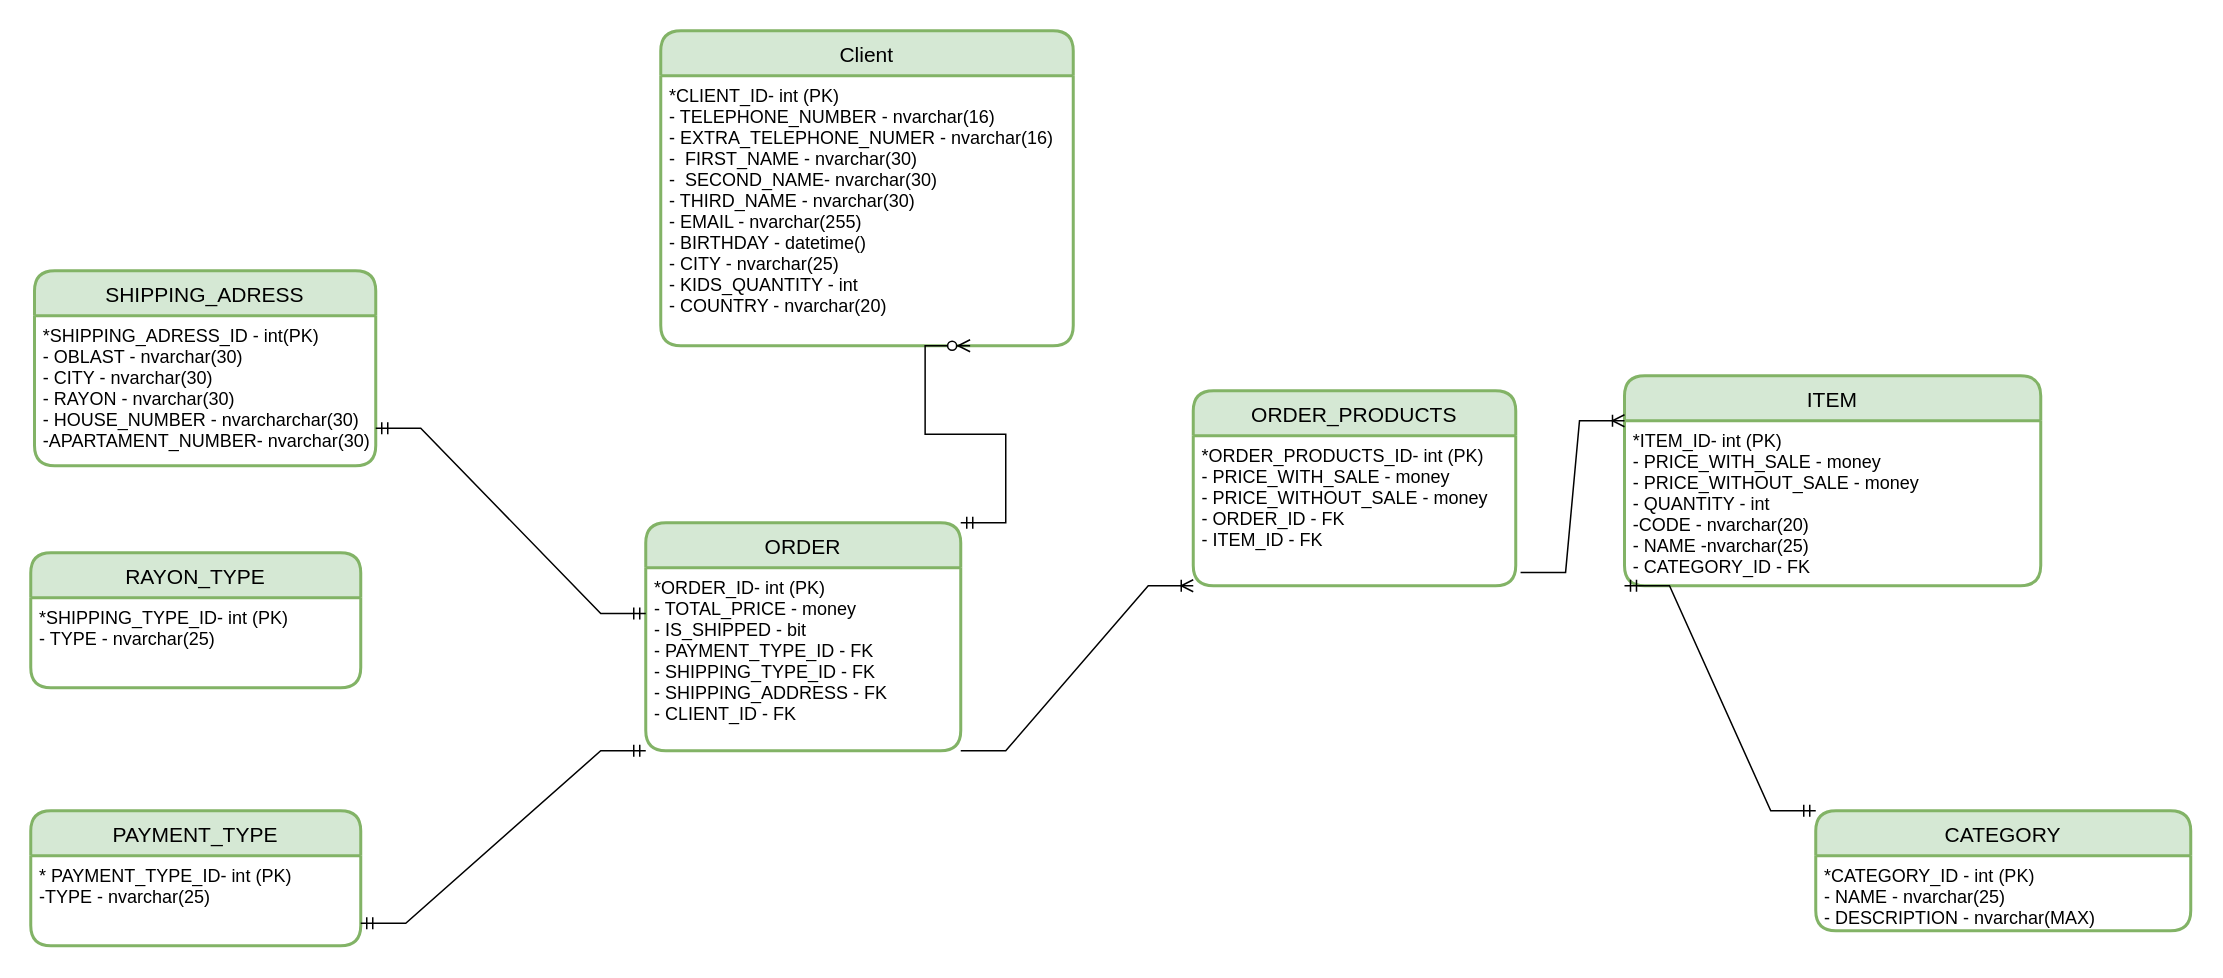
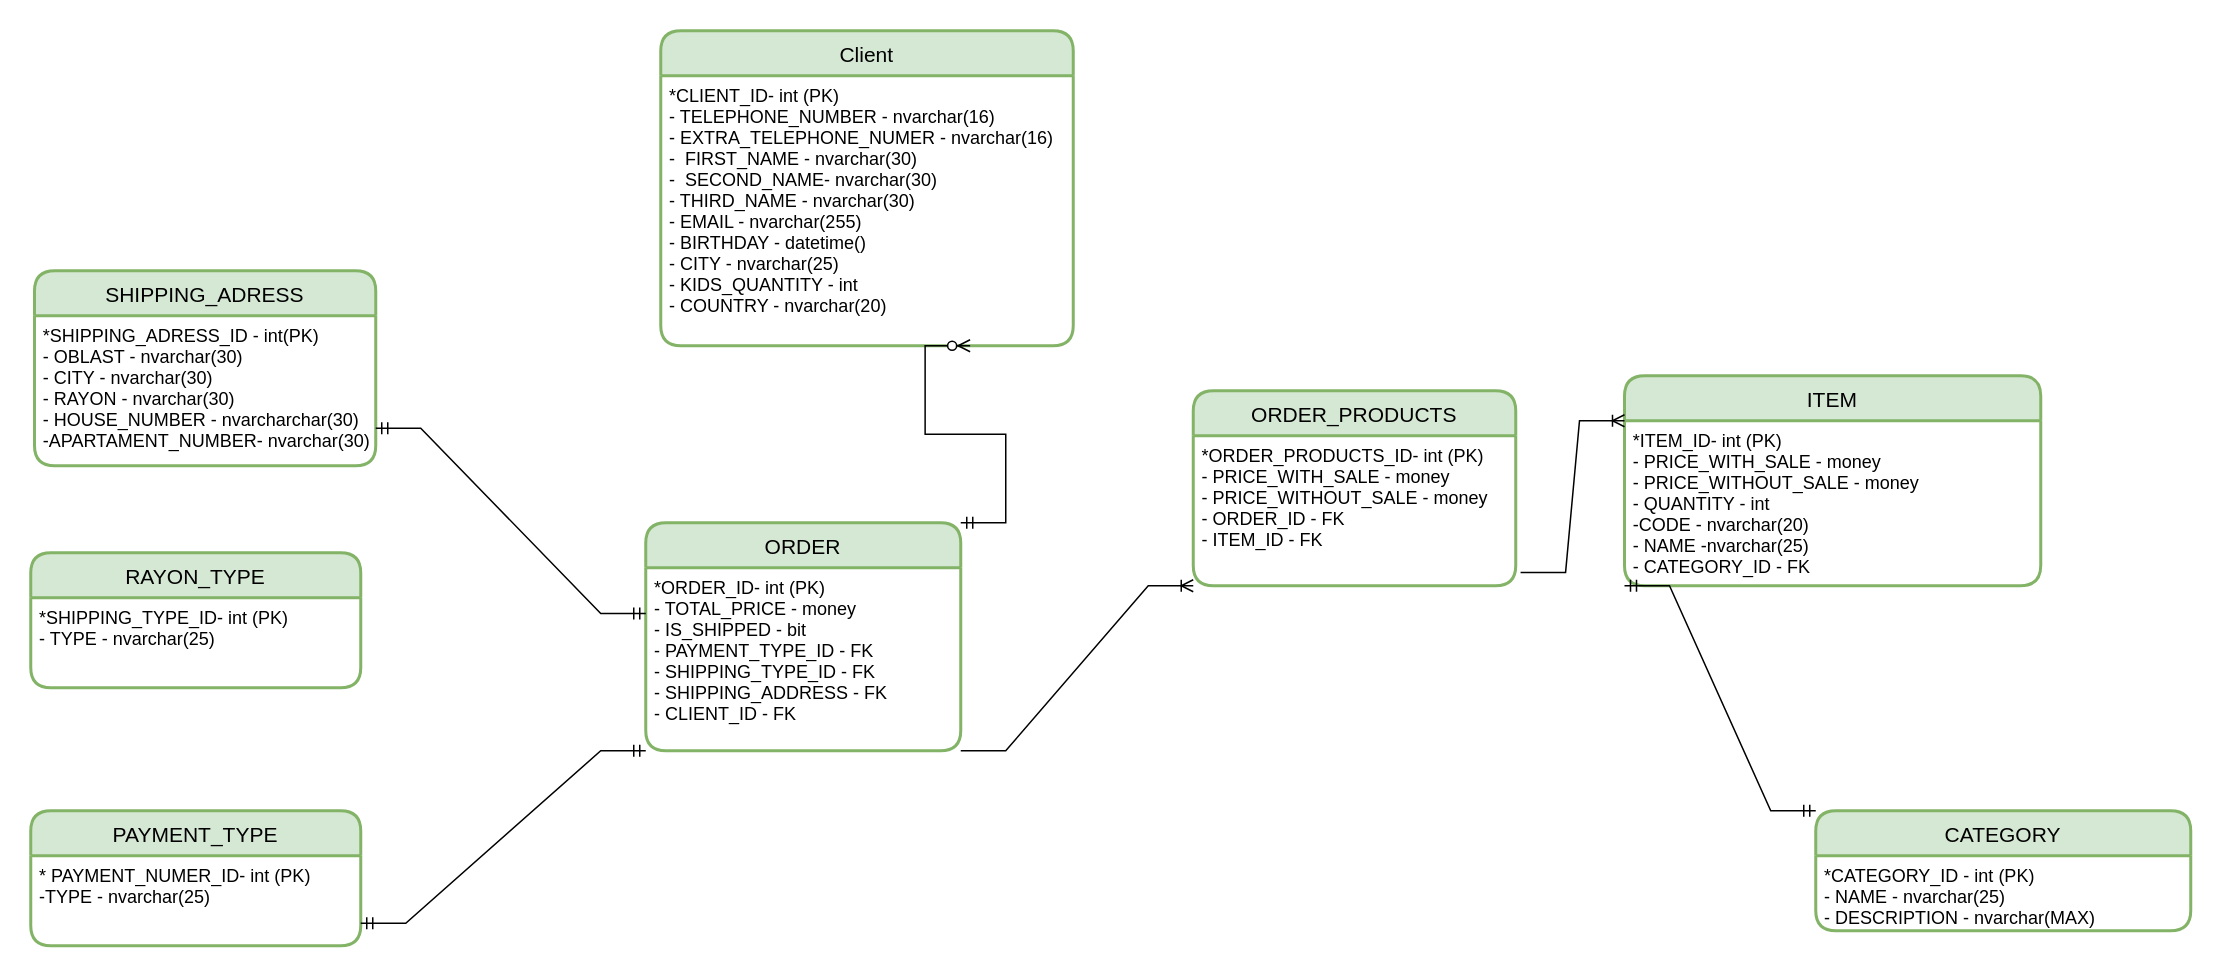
(166, 876) -> (171, 876)
